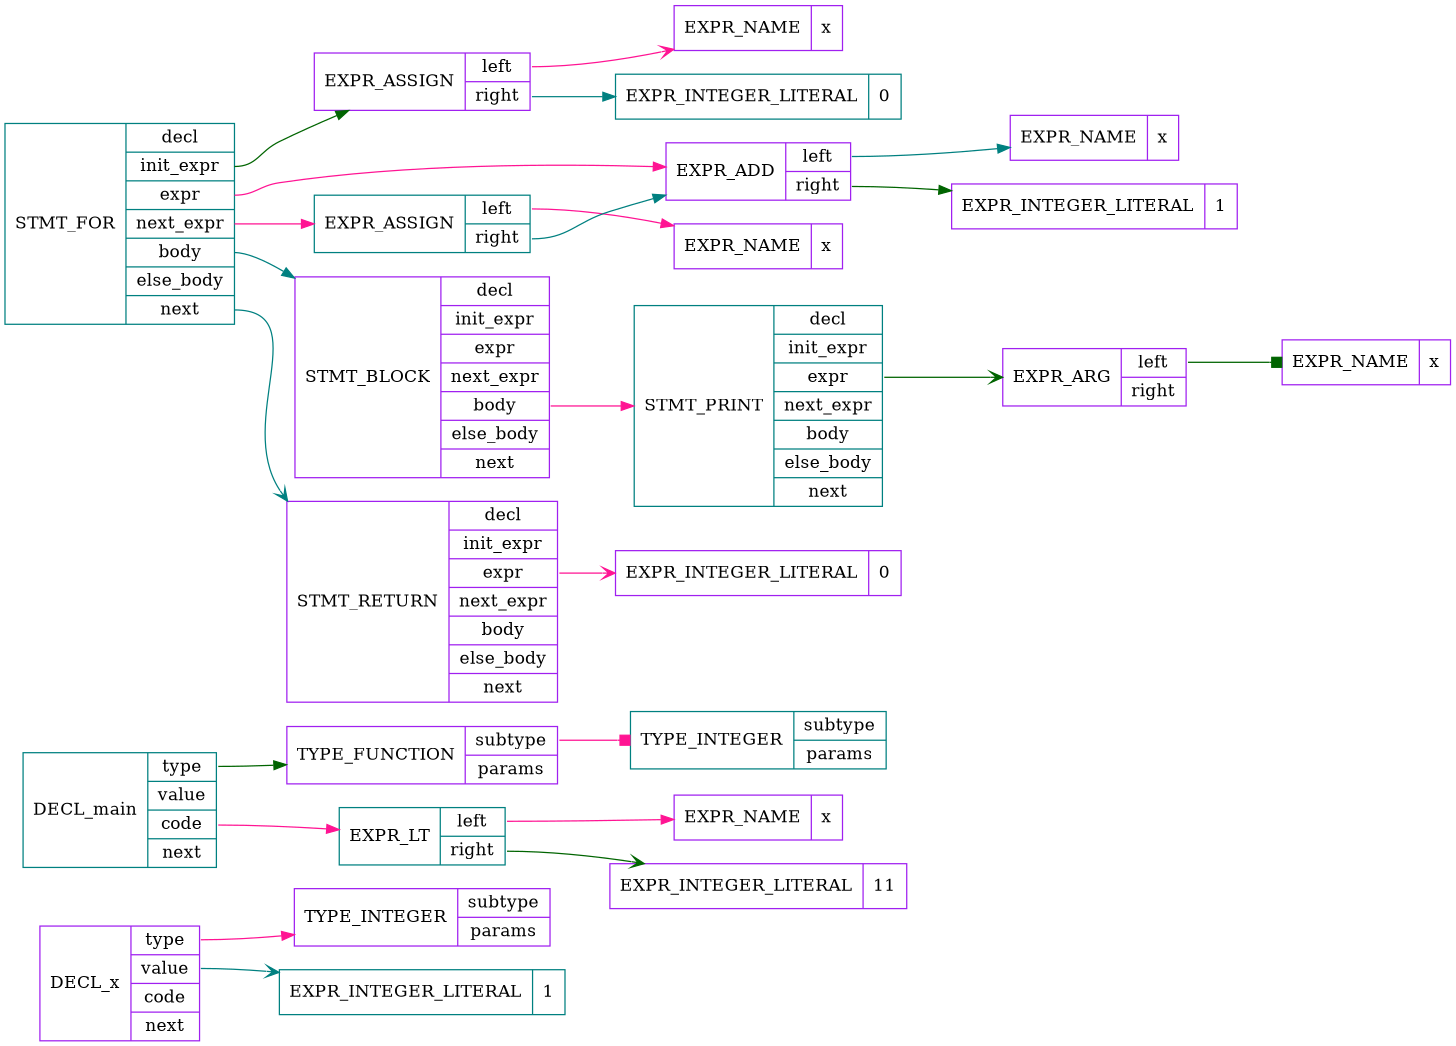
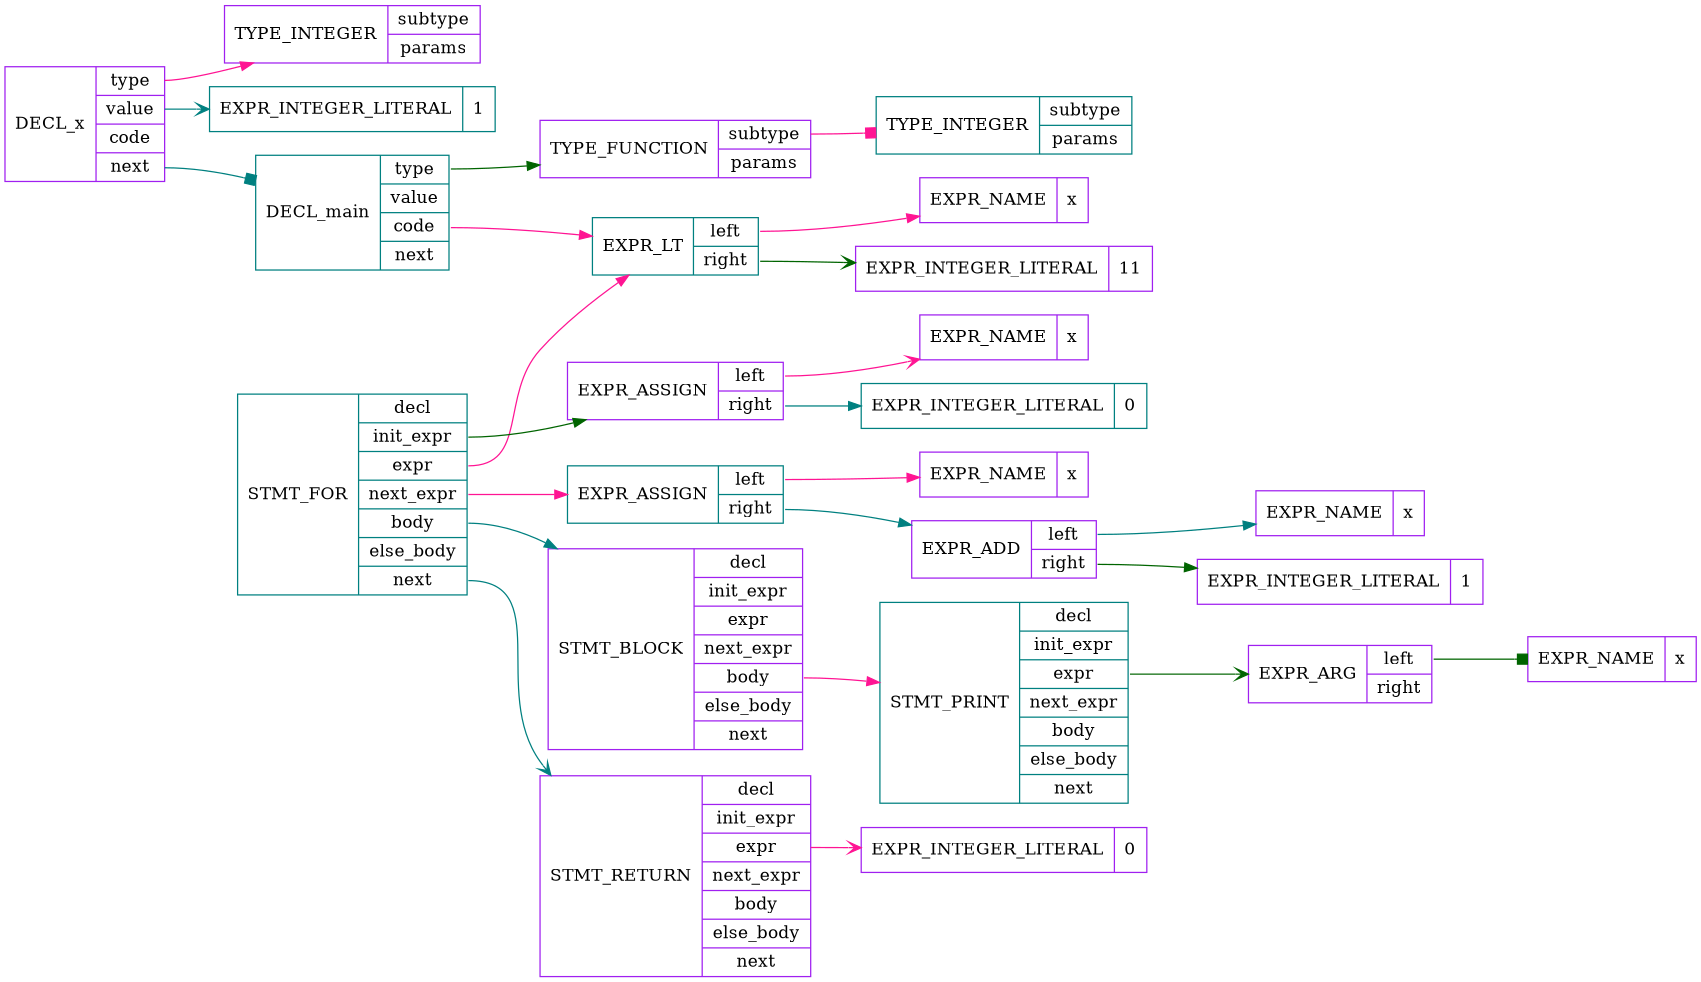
(442, 168) -> (528, 368)
none -> (204, 171)
